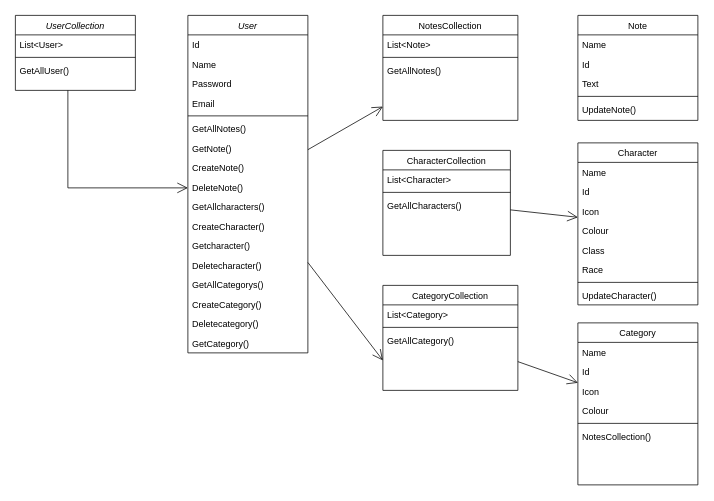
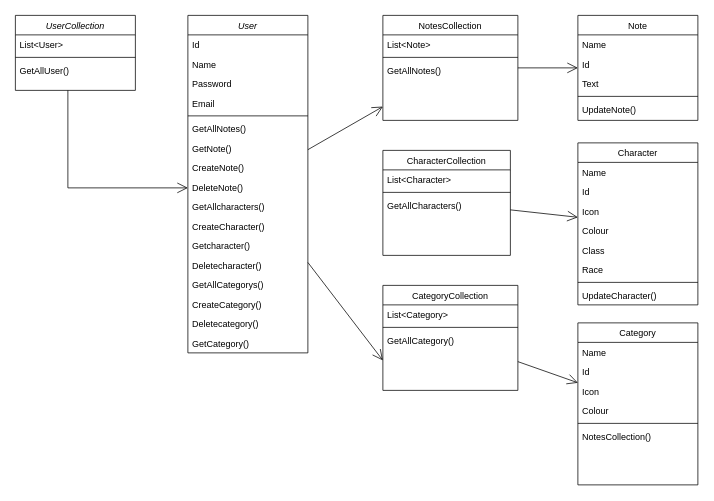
none -> (547, 68)
